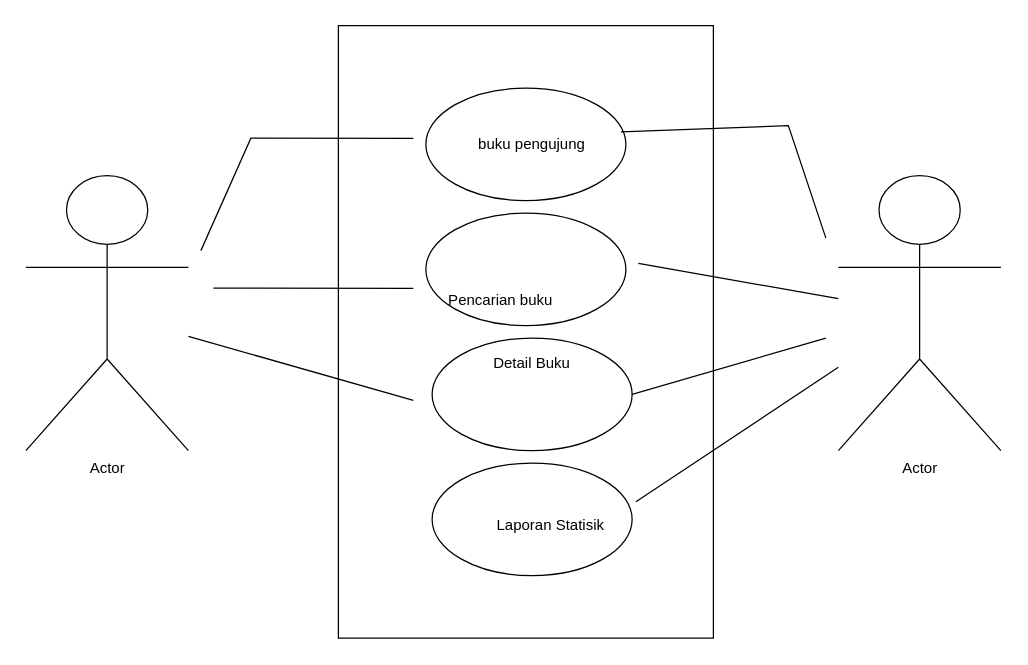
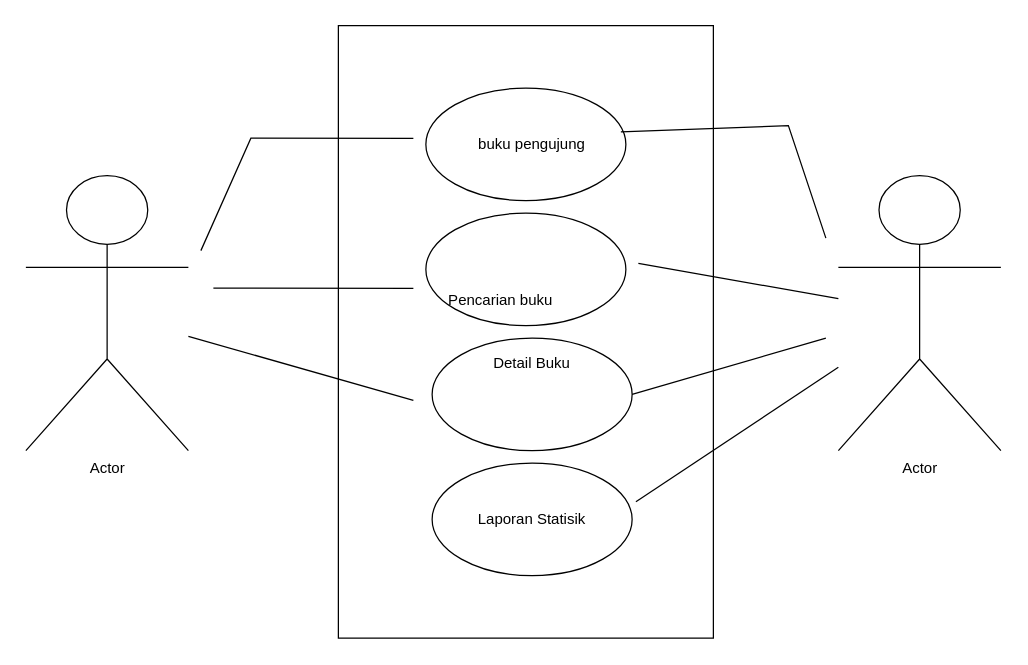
(551, 526) -> (532, 519)
